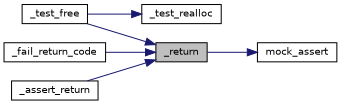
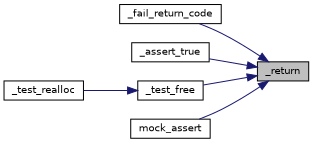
(110, 14) -> (105, 90)
(227, 52) -> (231, 105)
(55, 90) -> (170, 52)
